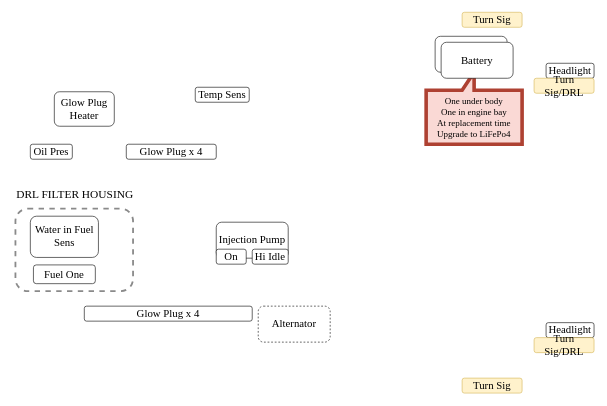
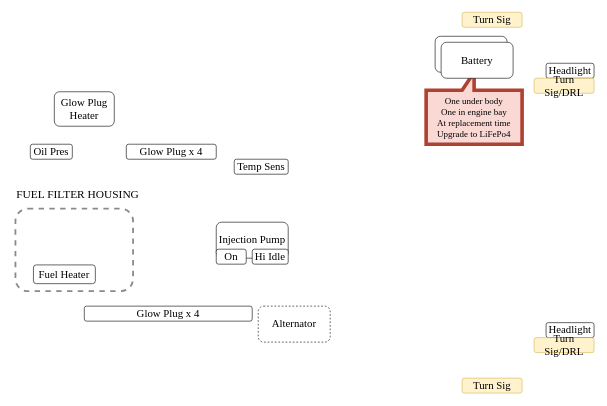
(222, 95) -> (261, 167)
(71, 195) -> (74, 195)
(64, 237) -> none
(64, 275) -> (64, 275)
